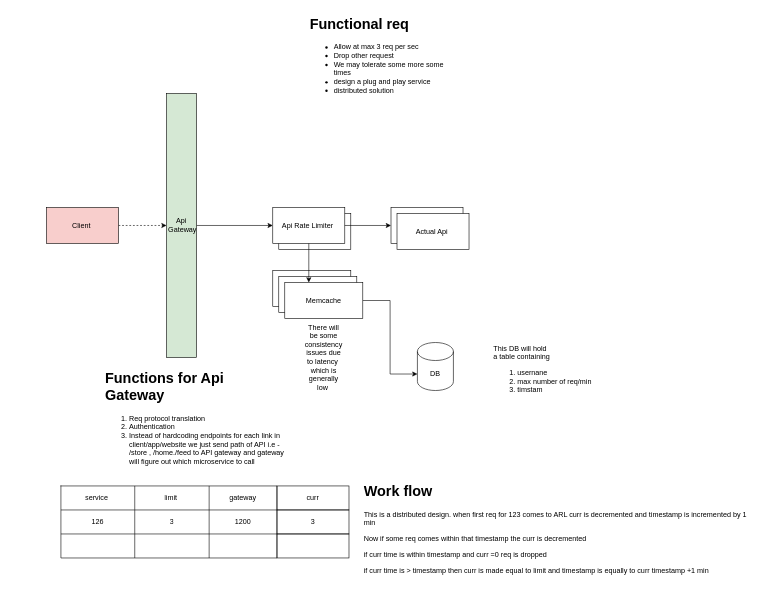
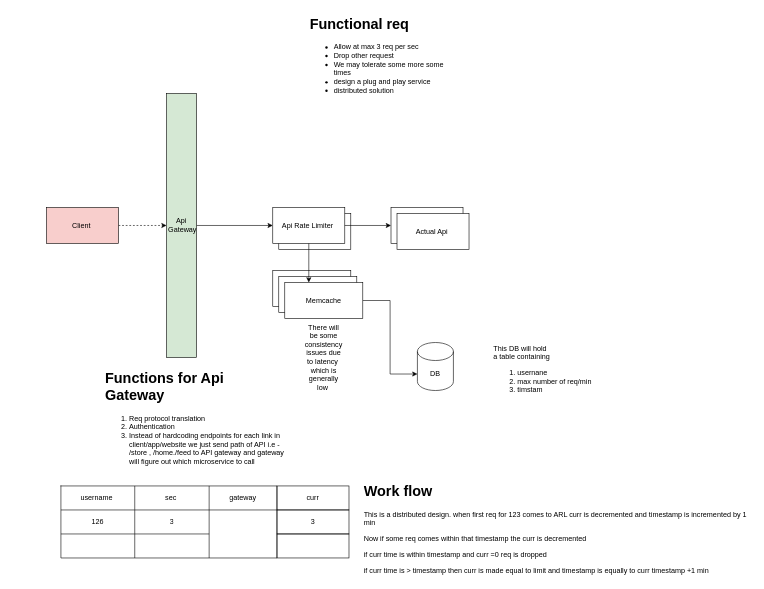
(98, 498) -> (98, 498)
(172, 498) -> (172, 498)
(243, 522) -> none
